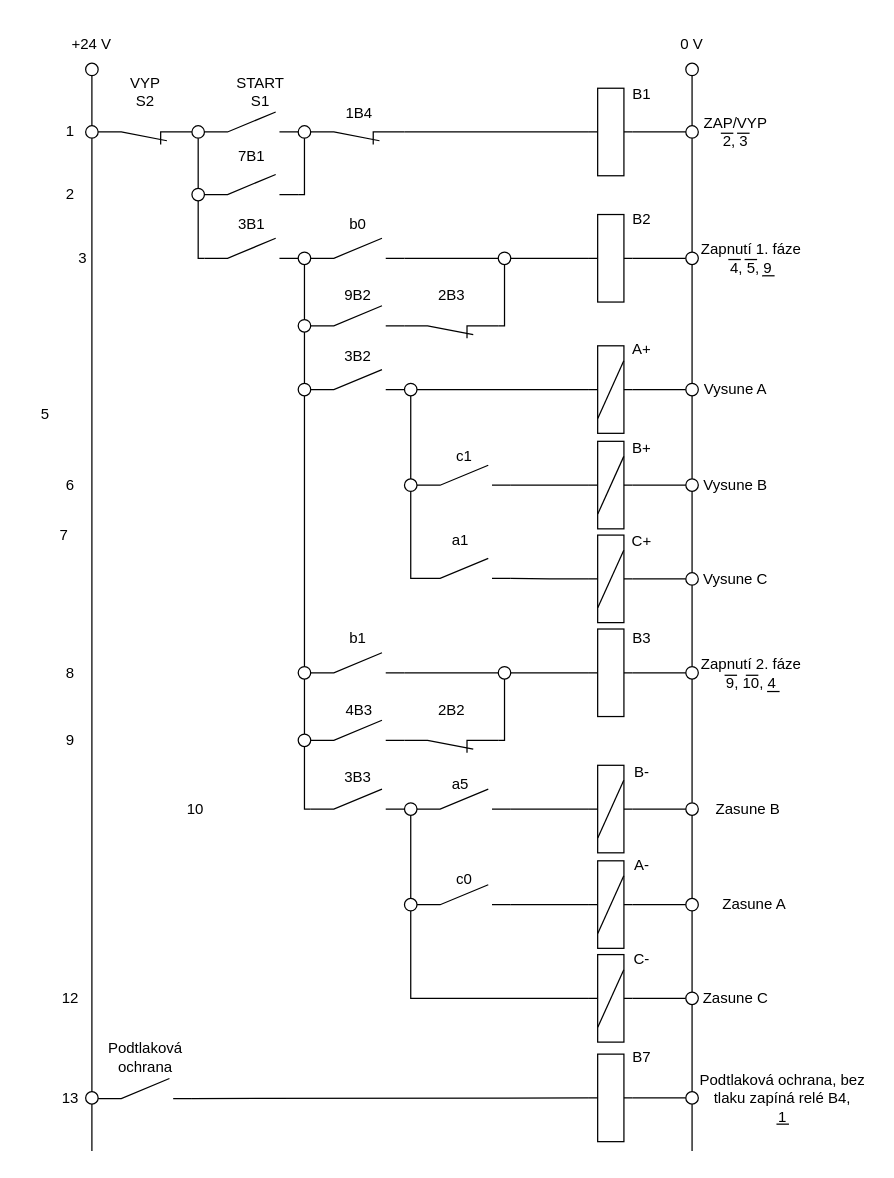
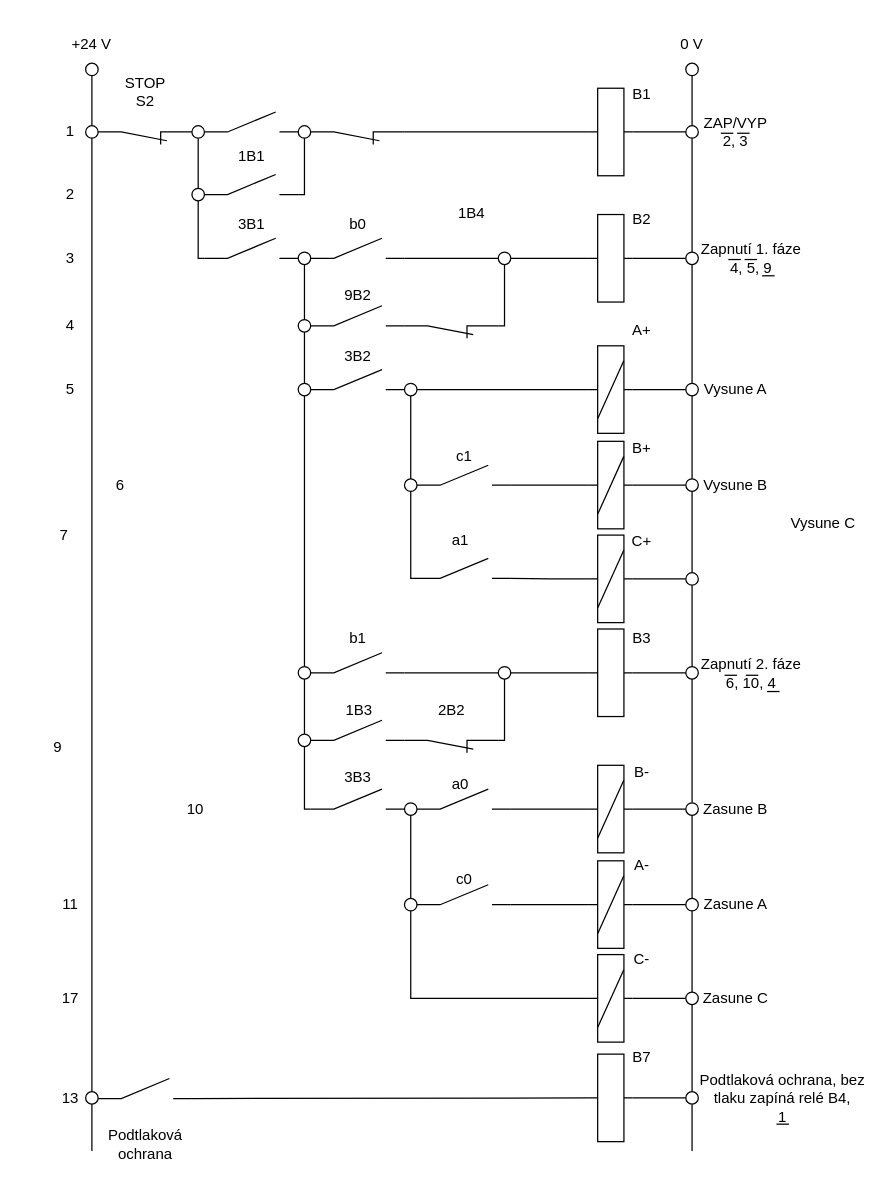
(261, 91) -> none
(146, 92) -> (146, 92)
(359, 113) -> (472, 213)
(252, 157) -> (252, 157)
(83, 258) -> (70, 258)
(451, 296) -> none
none -> (70, 326)
(642, 349) -> (642, 330)
(45, 414) -> (70, 389)
(70, 485) -> (120, 485)
(736, 579) -> (823, 523)
(70, 673) -> none
(751, 673) -> (751, 673)
(359, 711) -> (359, 711)
(70, 740) -> (58, 746)
(461, 784) -> (461, 784)
(748, 809) -> (736, 809)
none -> (70, 904)
(754, 904) -> (736, 904)
(71, 998) -> (71, 998)
(145, 1057) -> (145, 1144)
